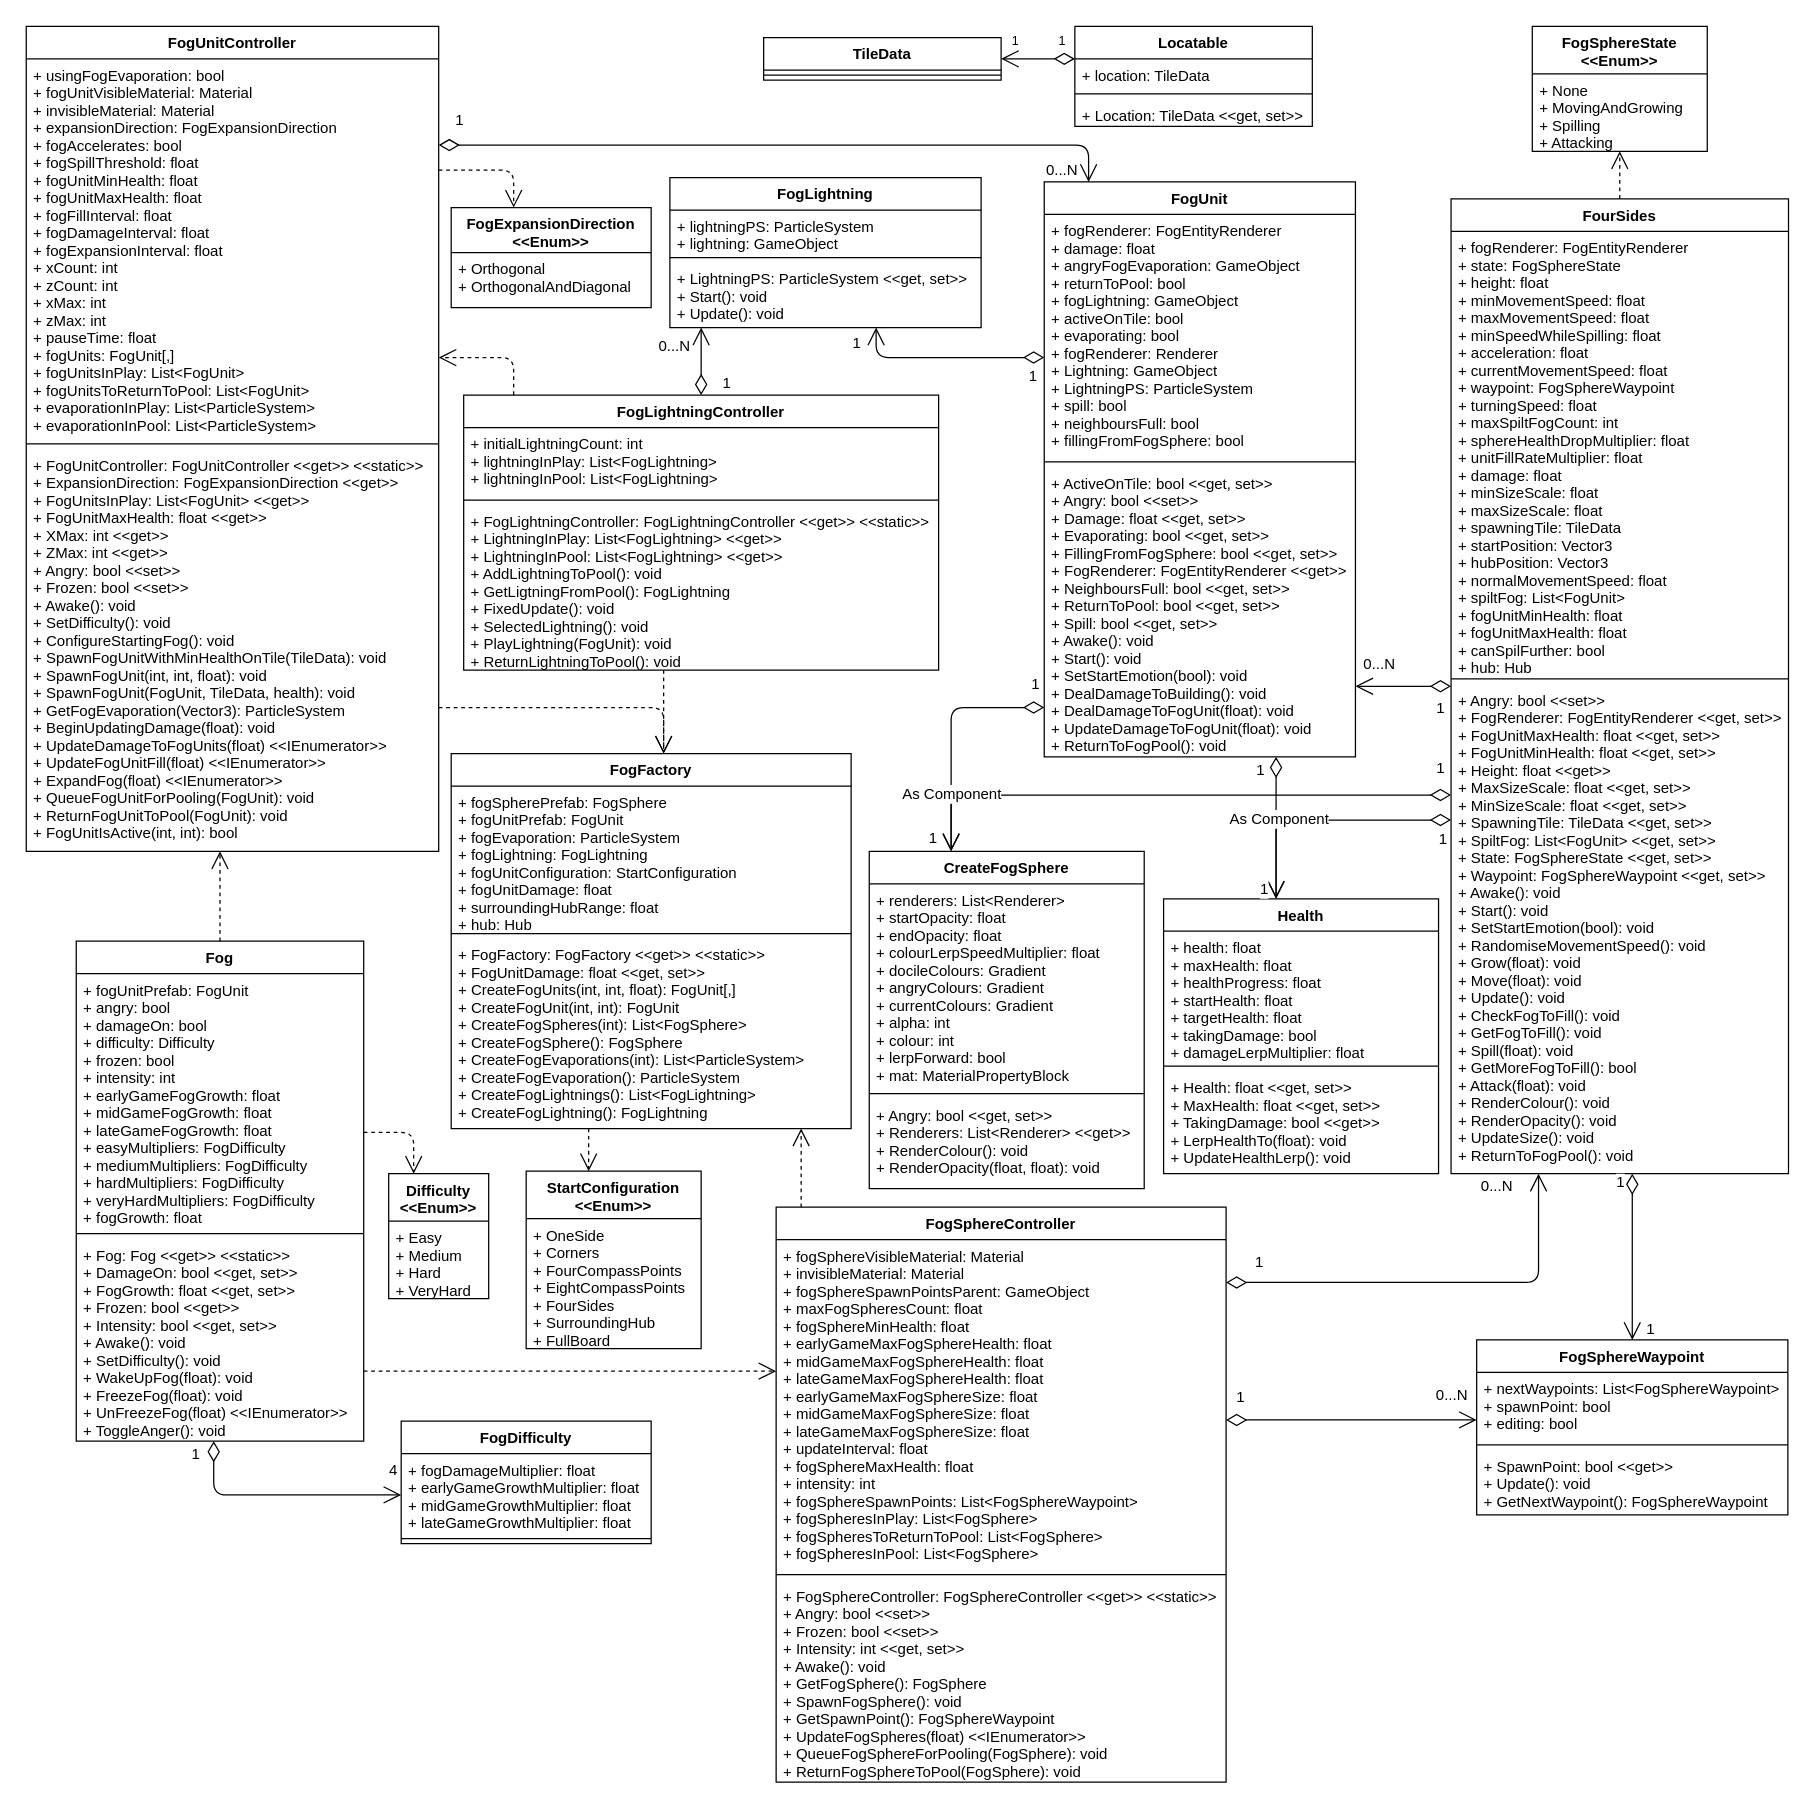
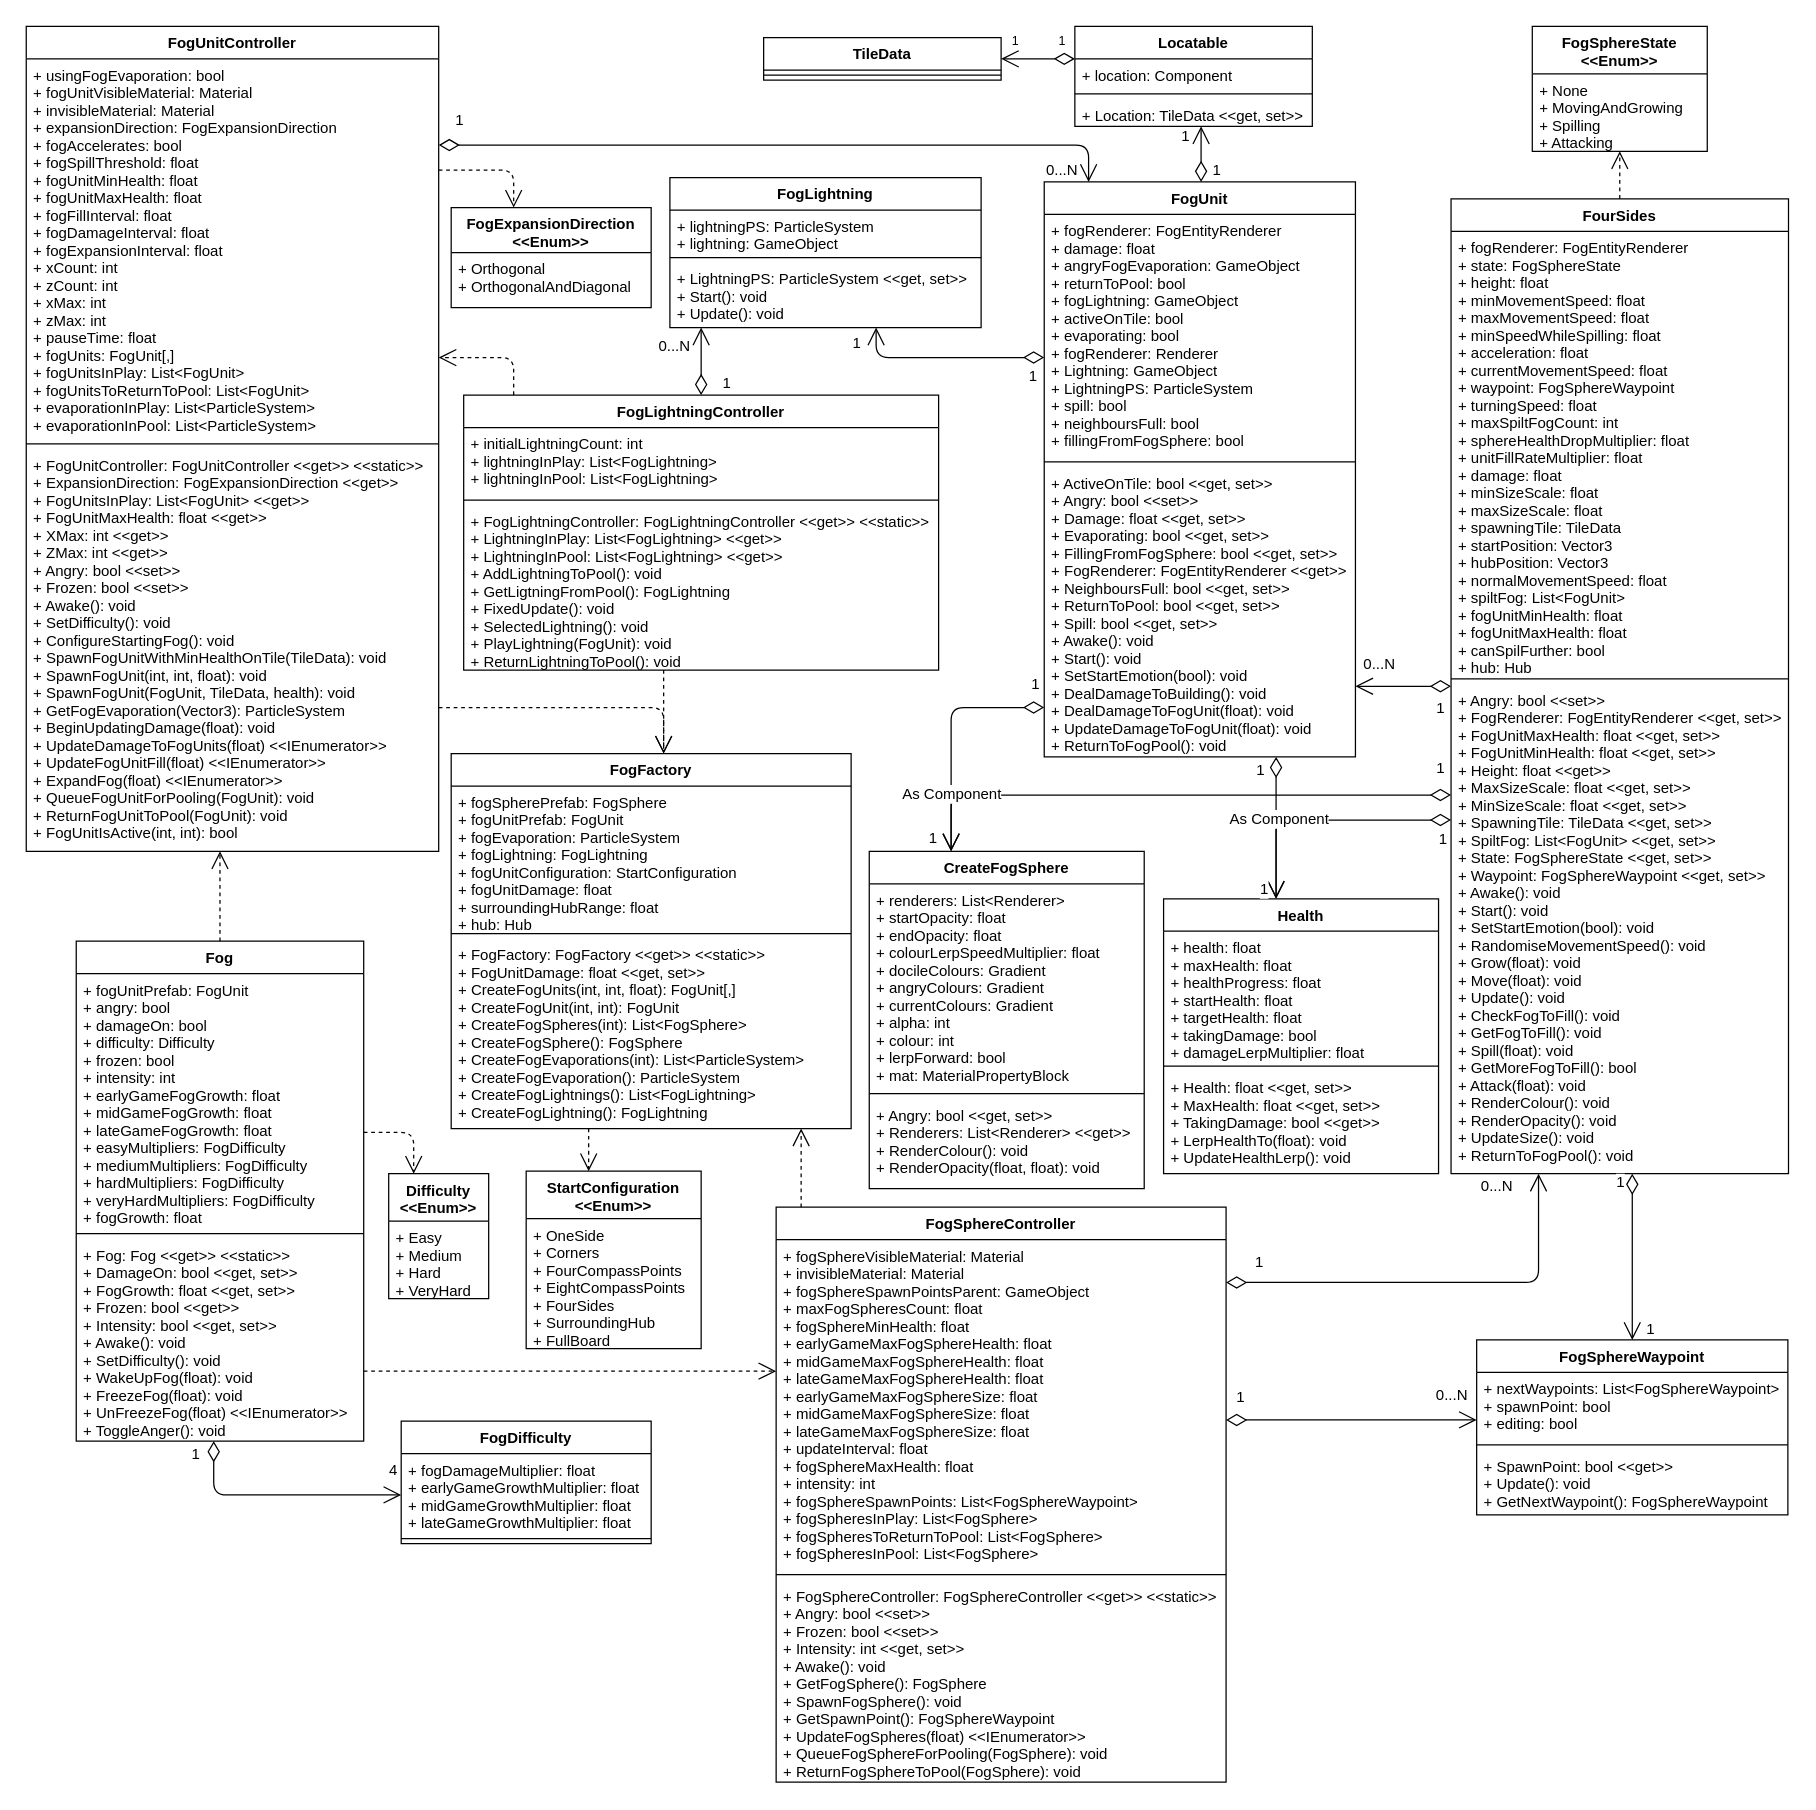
(1152, 76) -> (1160, 76)
none -> (1201, 145)
